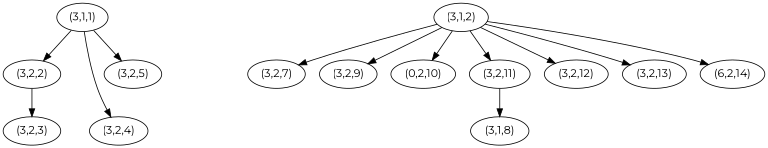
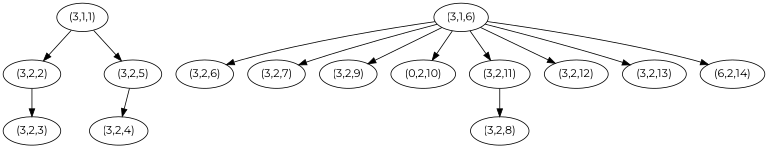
(461, 17) -> (461, 17)
(92, 72) -> (127, 99)
none -> (205, 74)
(500, 131) -> (500, 131)
